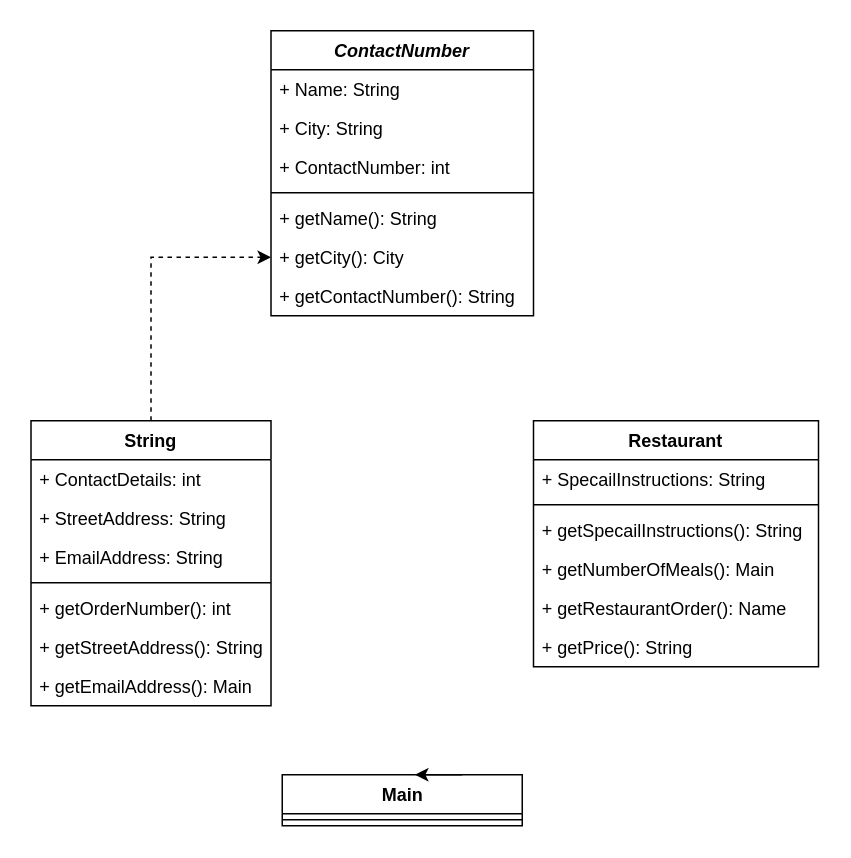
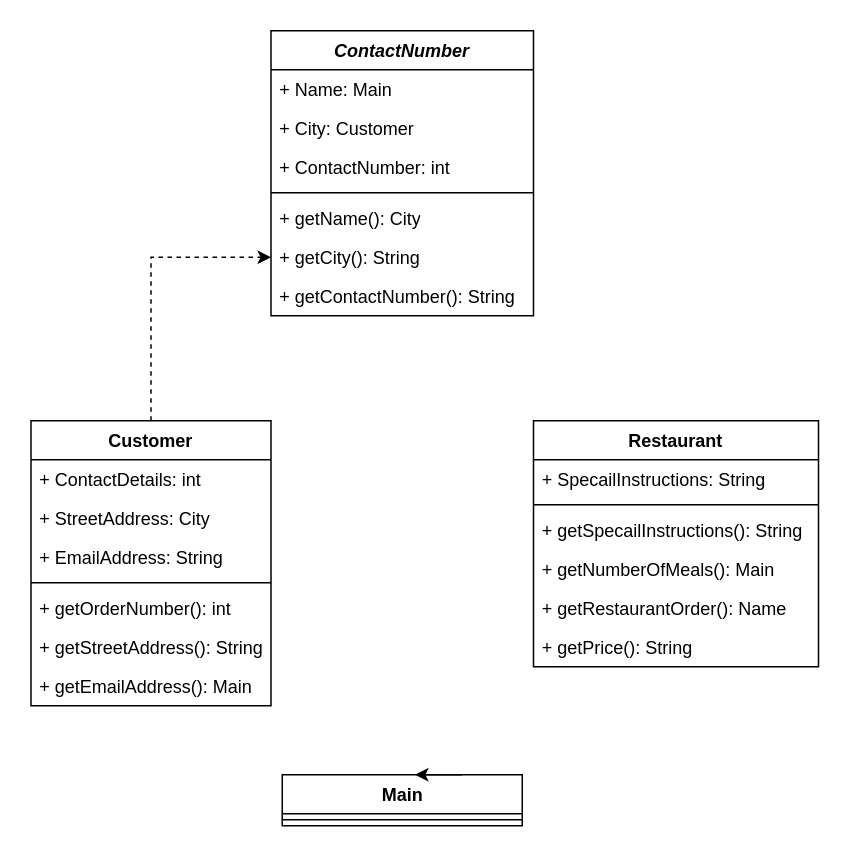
(341, 91) -> (331, 91)
(339, 130) -> (351, 130)
(366, 220) -> (356, 220)
(354, 259) -> (364, 259)
(151, 442) -> (151, 442)
(146, 520) -> (136, 520)
